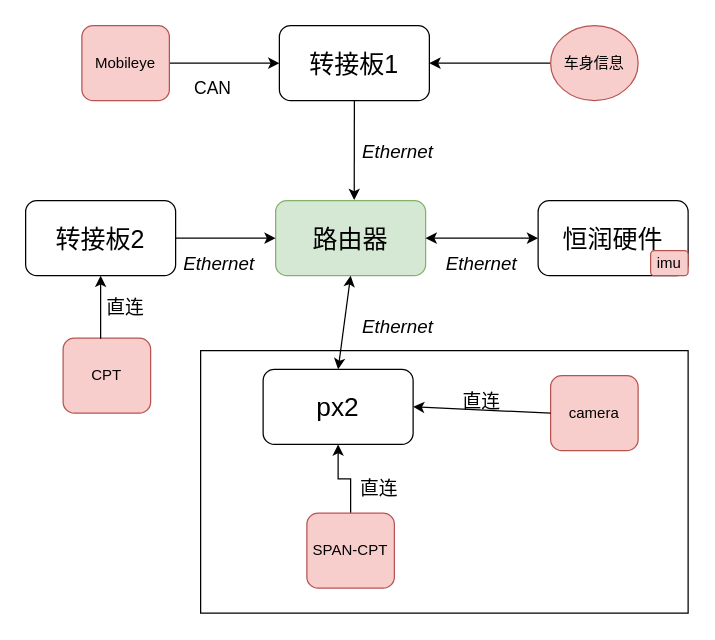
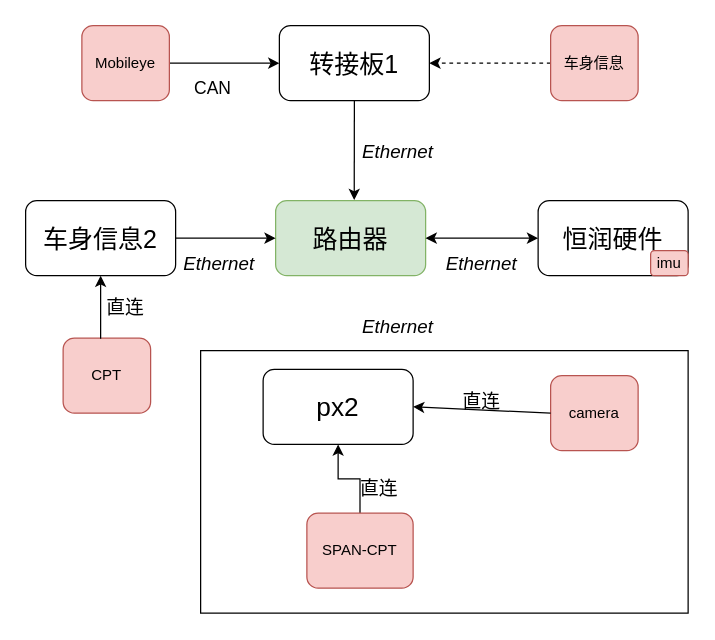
(492, 63) -> (492, 63)
(594, 63) -> (594, 63)
(101, 238) -> (101, 238)
(344, 323) -> none
(351, 551) -> (360, 551)
